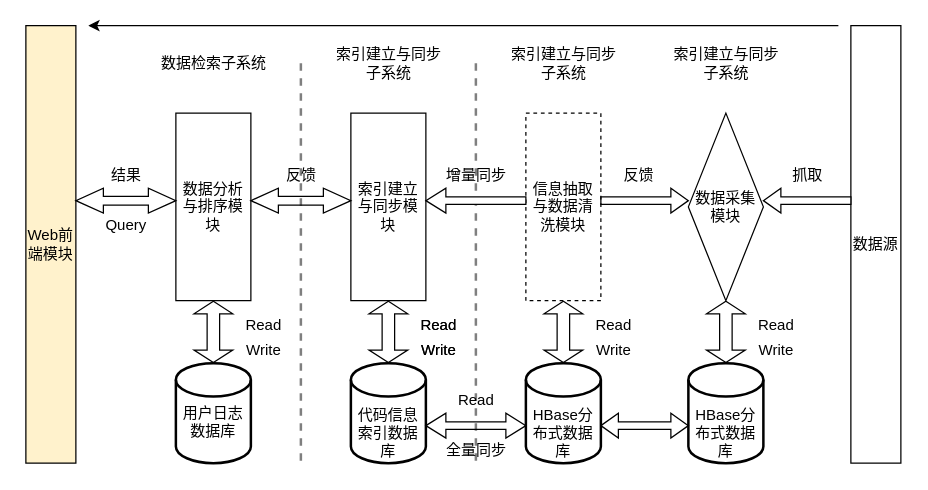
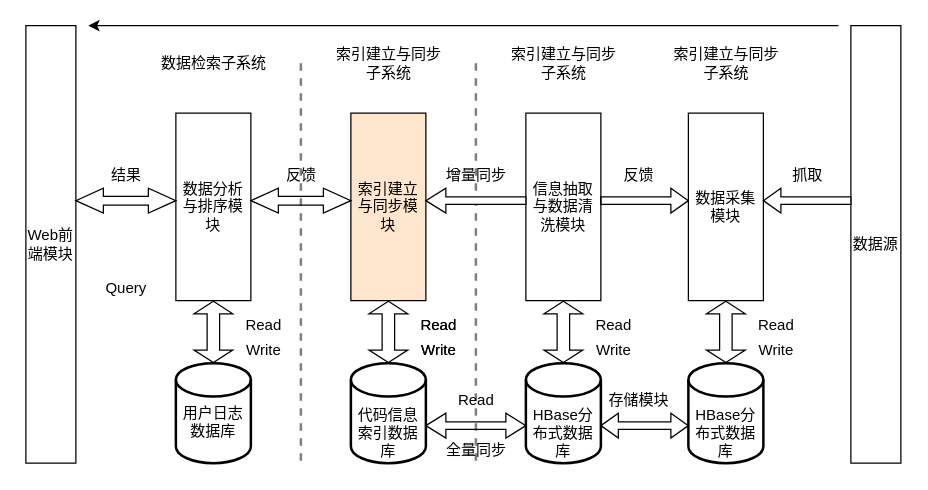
(388, 207) -> (388, 207)
(563, 207) -> (563, 207)
(726, 207) -> (726, 207)
(126, 226) -> (126, 288)
(51, 244) -> (51, 244)
none -> (638, 401)
